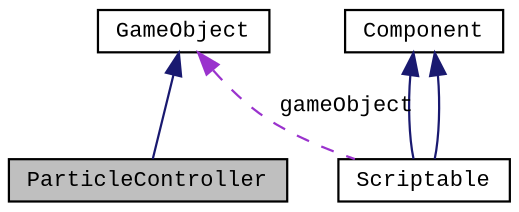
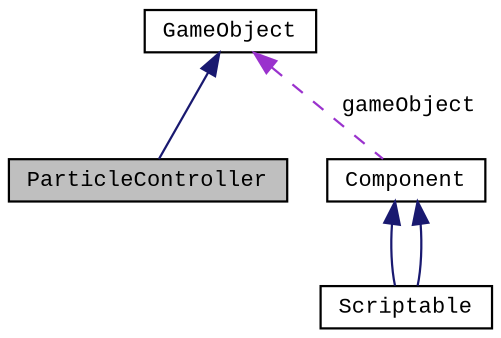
(277, 125) -> (327, 113)
